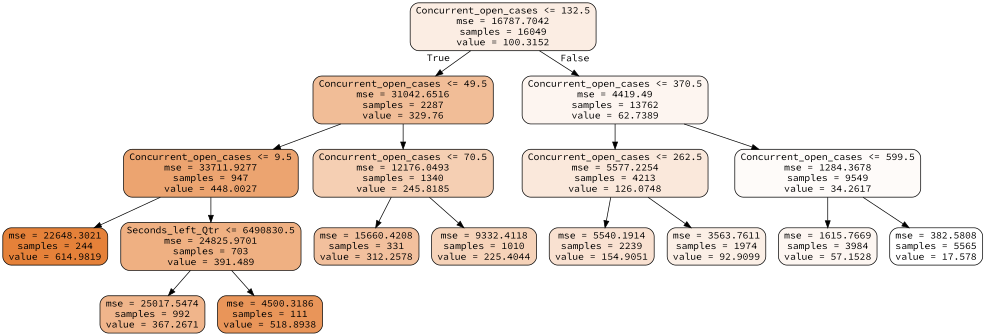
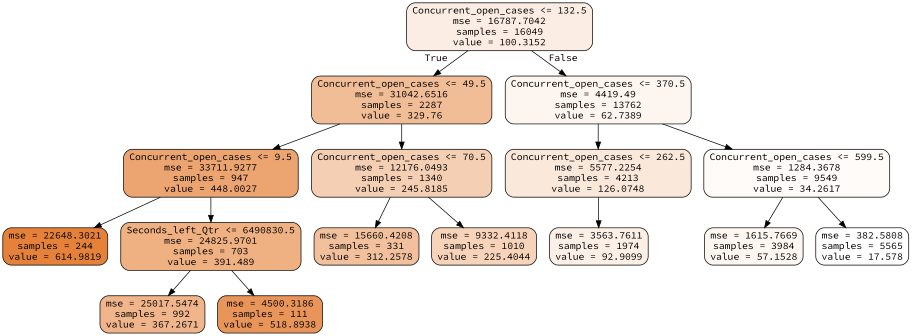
(602, 246) -> none
